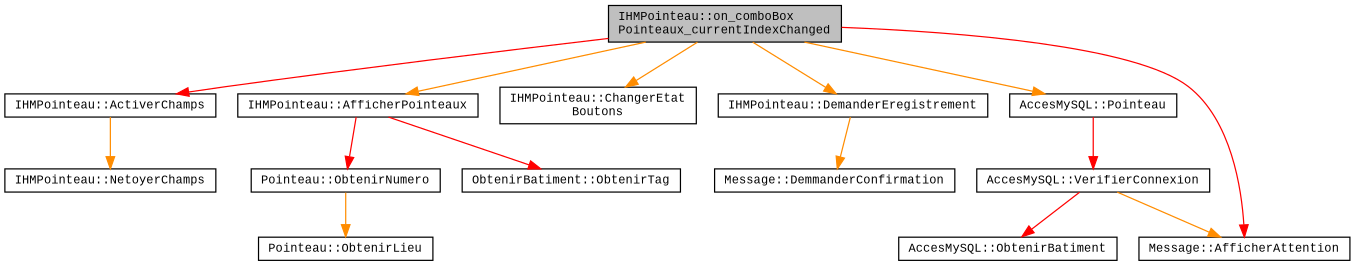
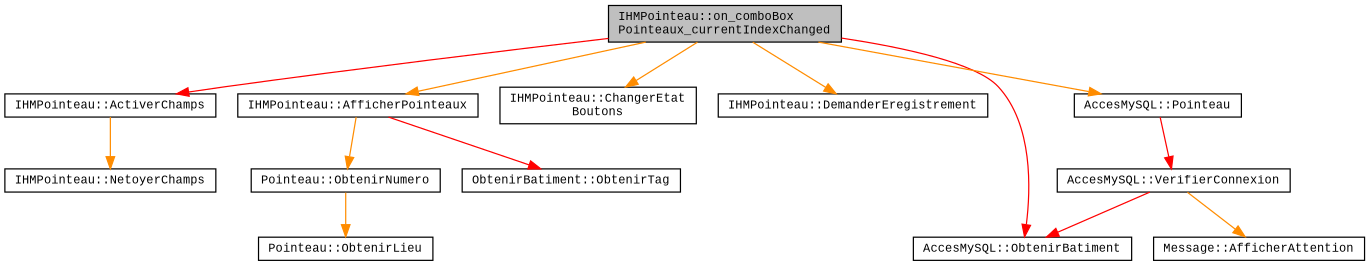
(1094, 53) -> (996, 85)
(353, 137) -> (353, 137)
(835, 180) -> none
